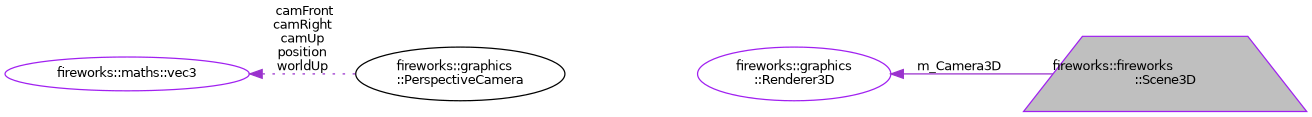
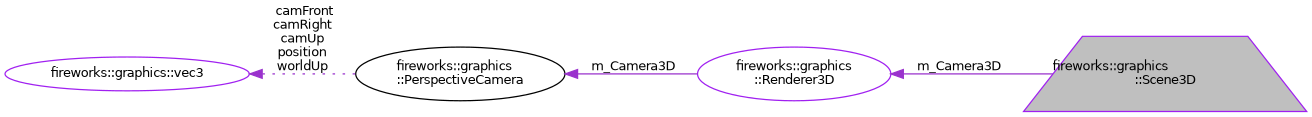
(127, 74) -> (127, 74)
none -> (638, 74)
(1165, 74) -> (1165, 74)
